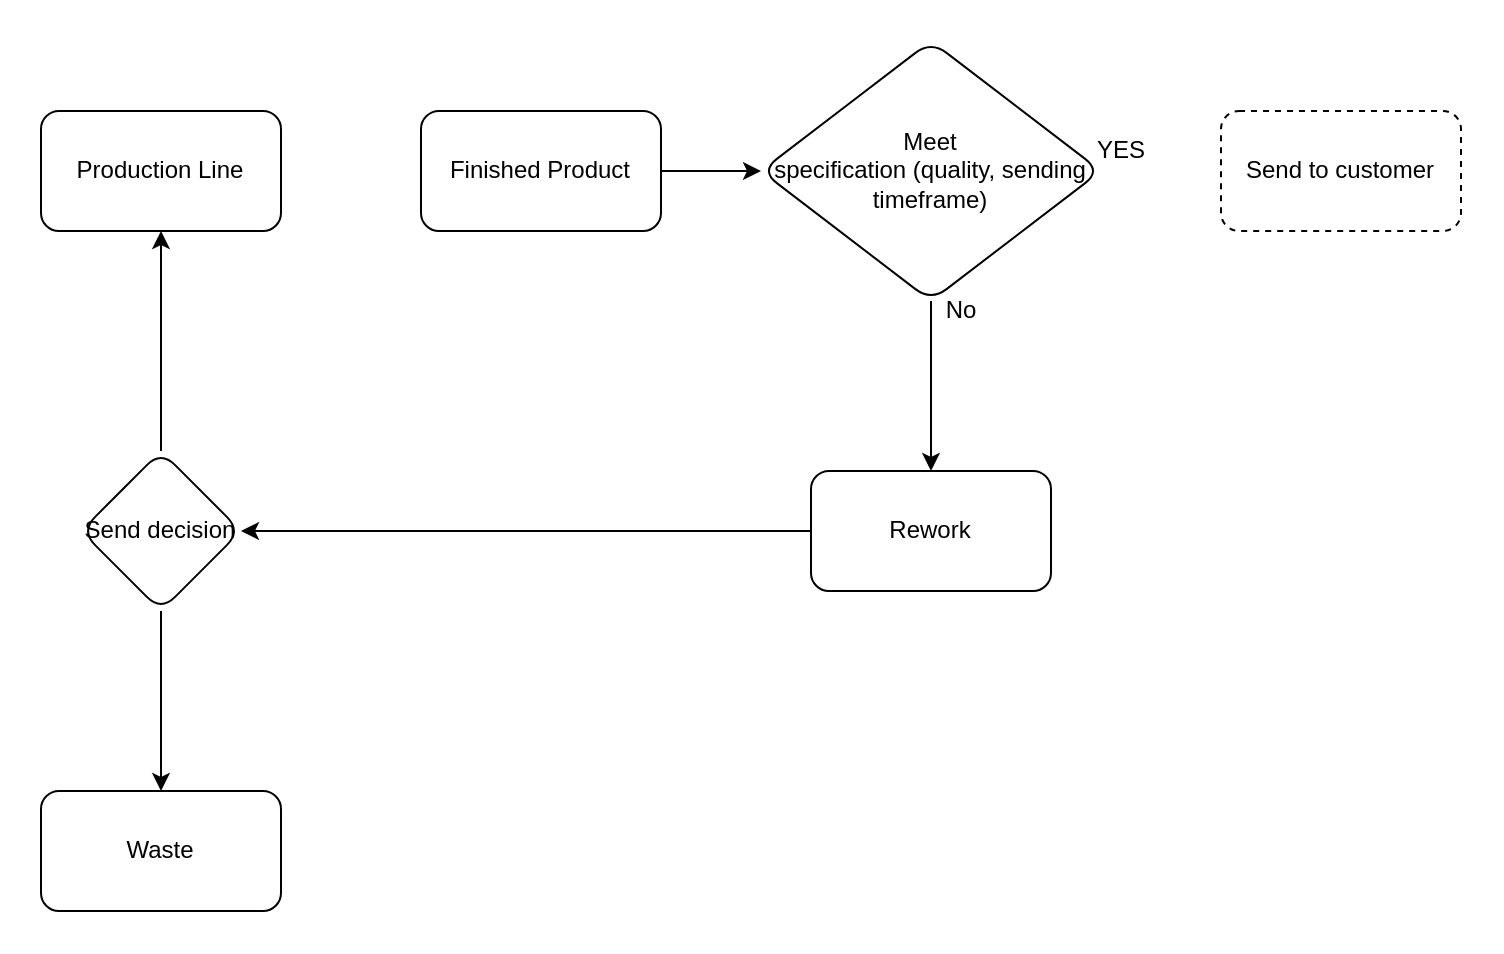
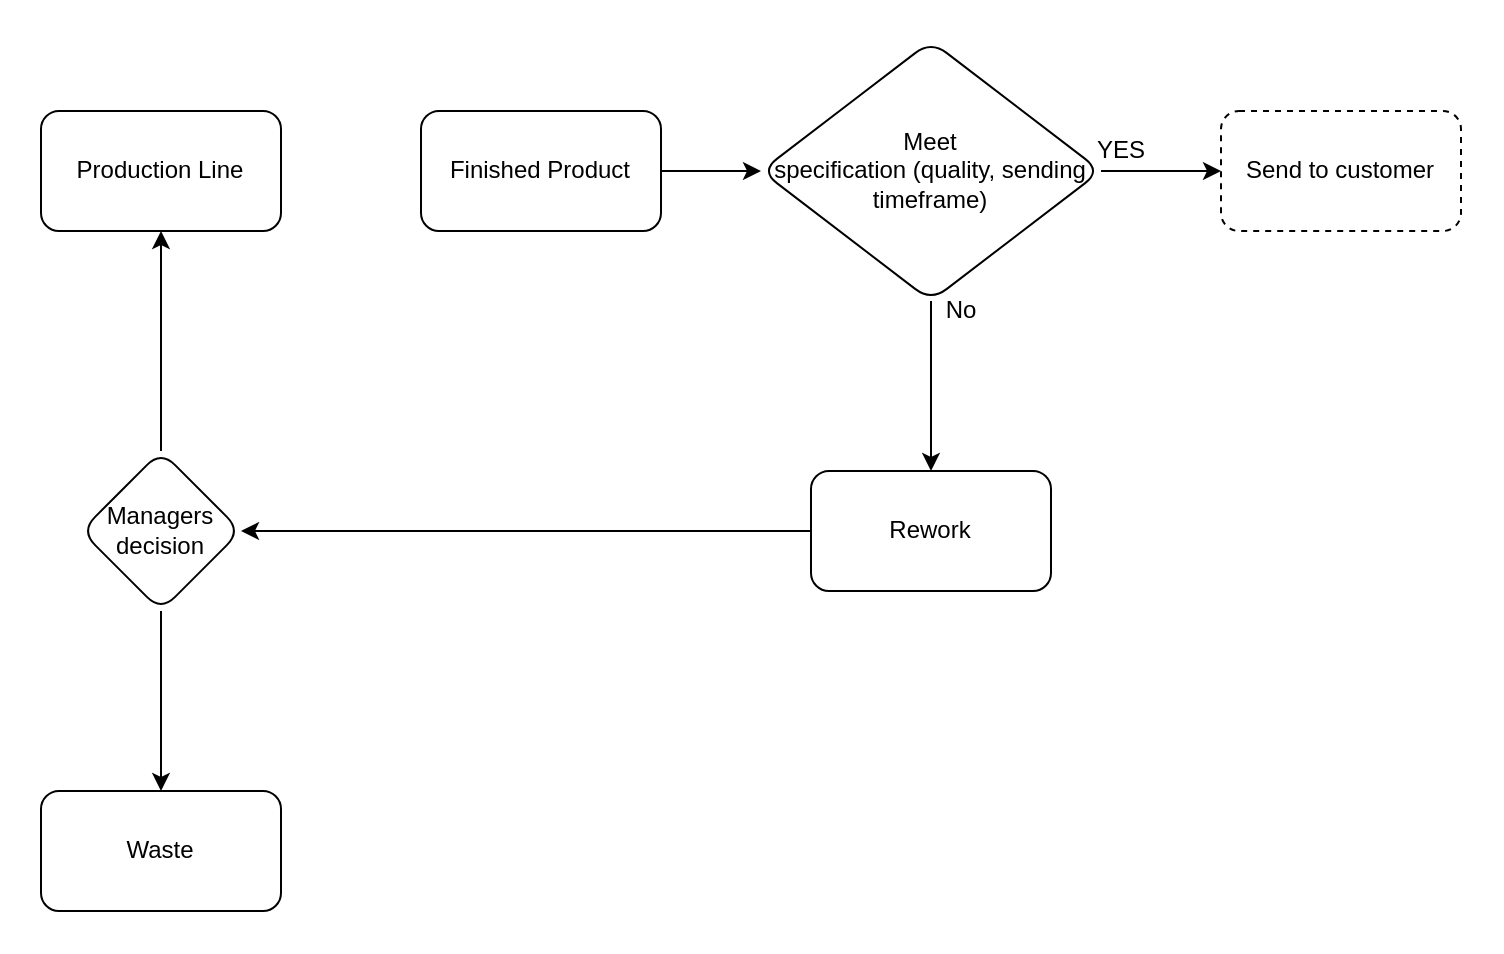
none -> (1154, 171)
(161, 531) -> (161, 531)
